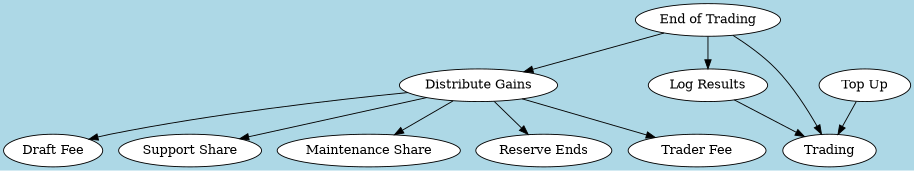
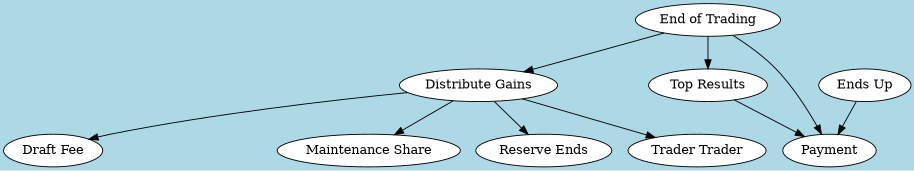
(708, 85) -> (708, 85)
(865, 85) -> (865, 85)
(190, 151) -> none
(697, 151) -> (697, 151)
(830, 151) -> (830, 151)
